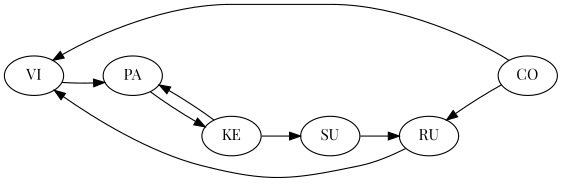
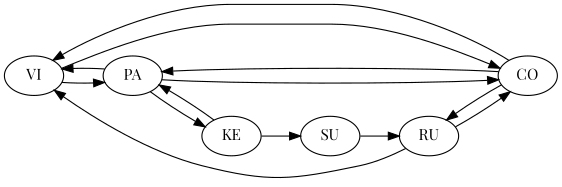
none -> (275, 24)
none -> (89, 68)
none -> (336, 68)
none -> (324, 83)
none -> (479, 113)
